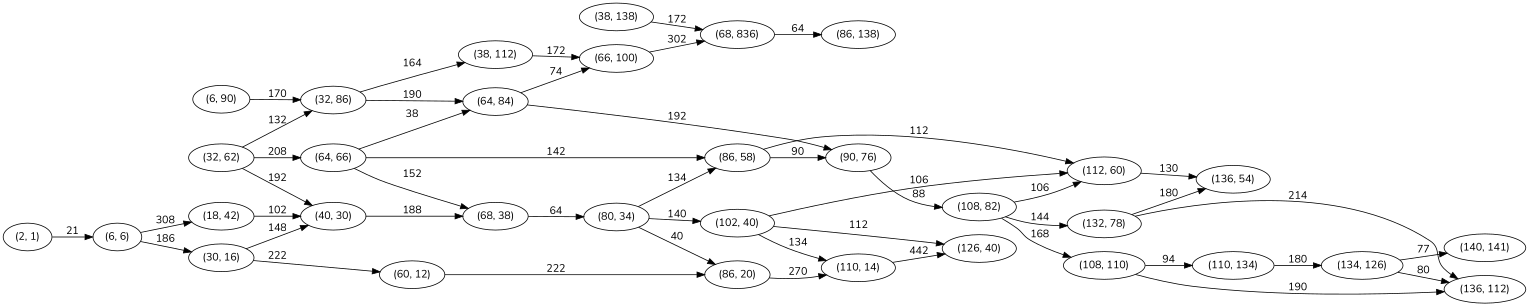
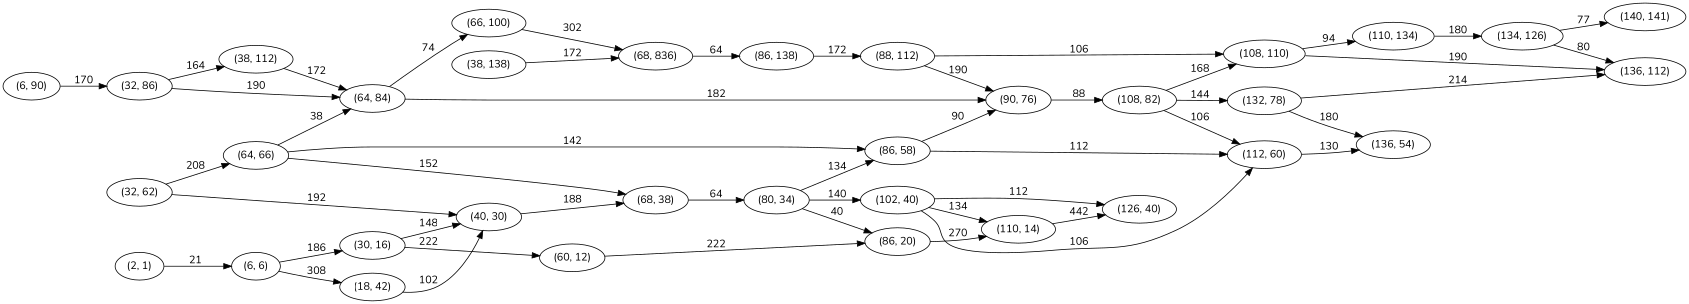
(552, 56) -> (311, 78)
none -> (897, 56)
(677, 117) -> (716, 94)
(274, 131) -> none
